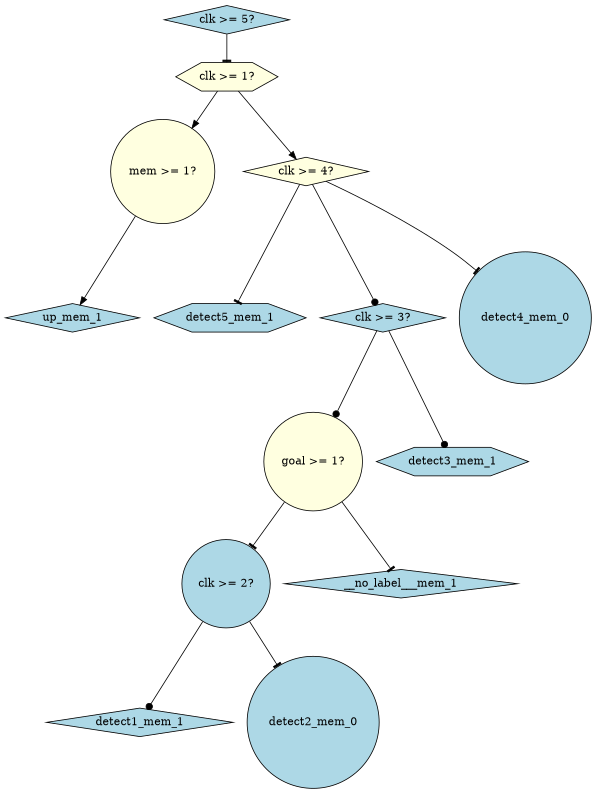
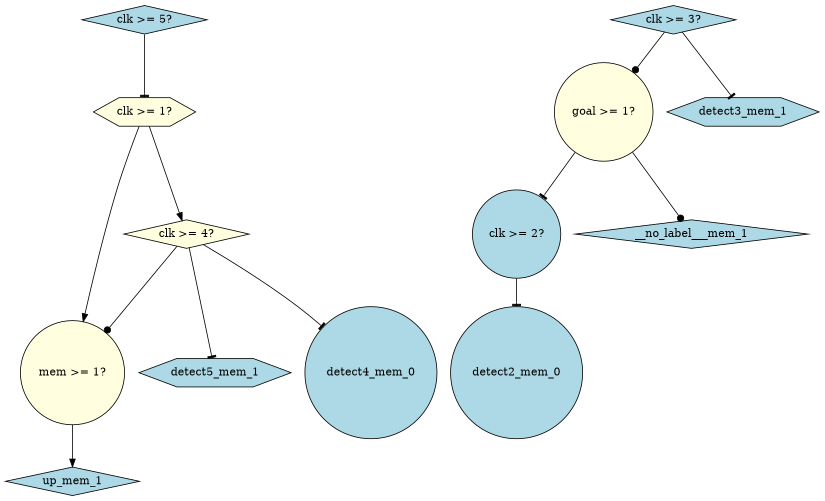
(343, 242) -> (143, 287)
(416, 386) -> (706, 63)
(366, 534) -> (656, 184)
(140, 722) -> none
